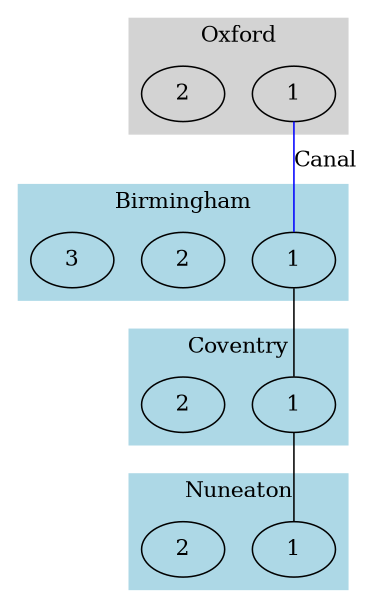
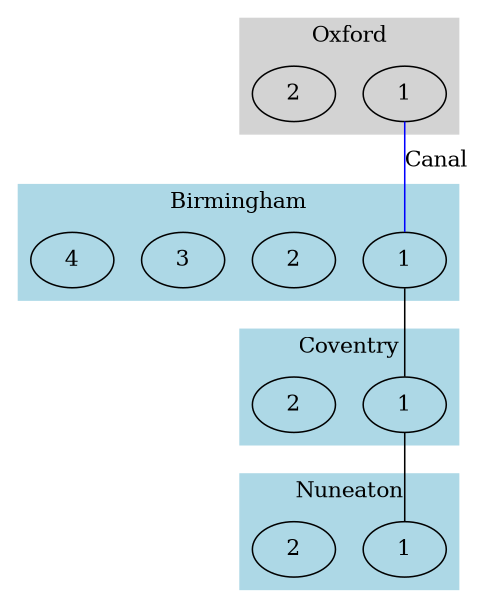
none -> (72, 260)
